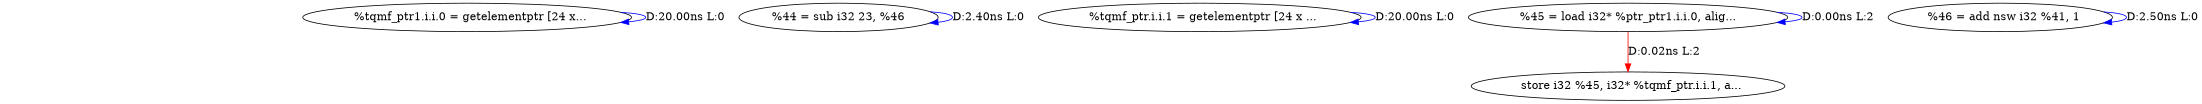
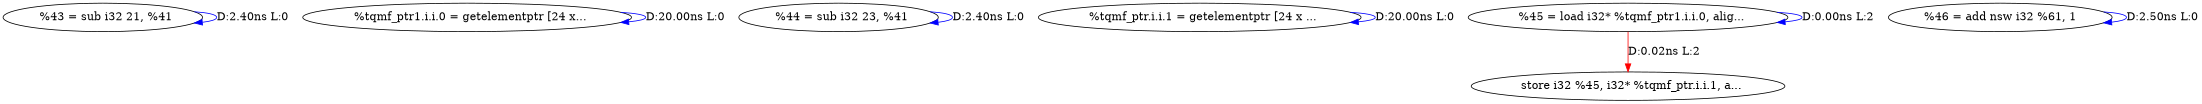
none -> (103, 17)
(839, 17) -> (839, 17)
(1628, 17) -> (1628, 17)
(2000, 17) -> (2000, 17)
